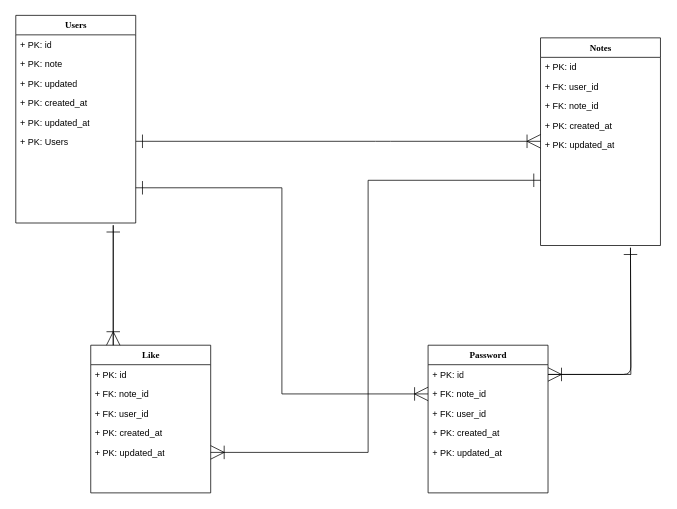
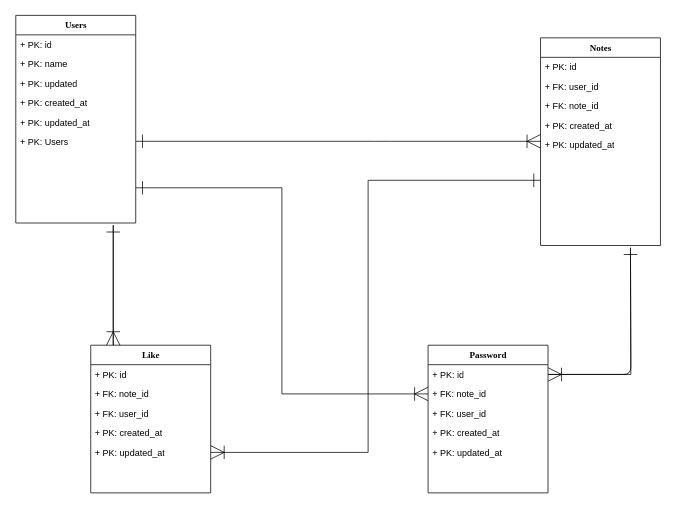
(42, 65) -> (42, 65)
